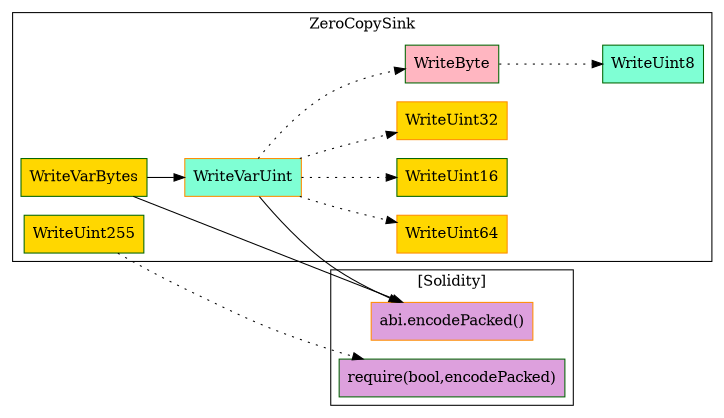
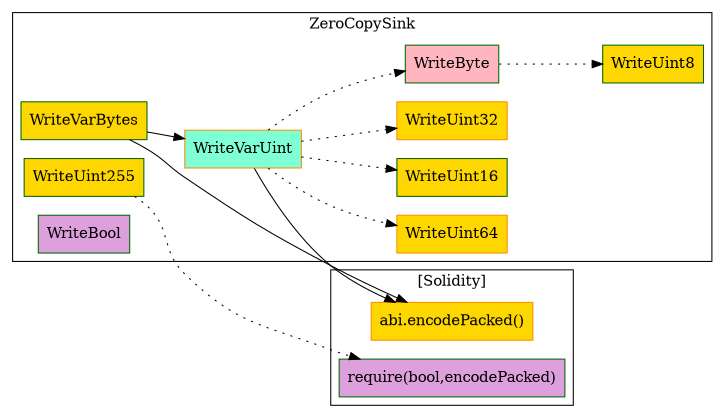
(653, 64) -> (653, 64)
none -> (84, 234)
(452, 321) -> (452, 321)
